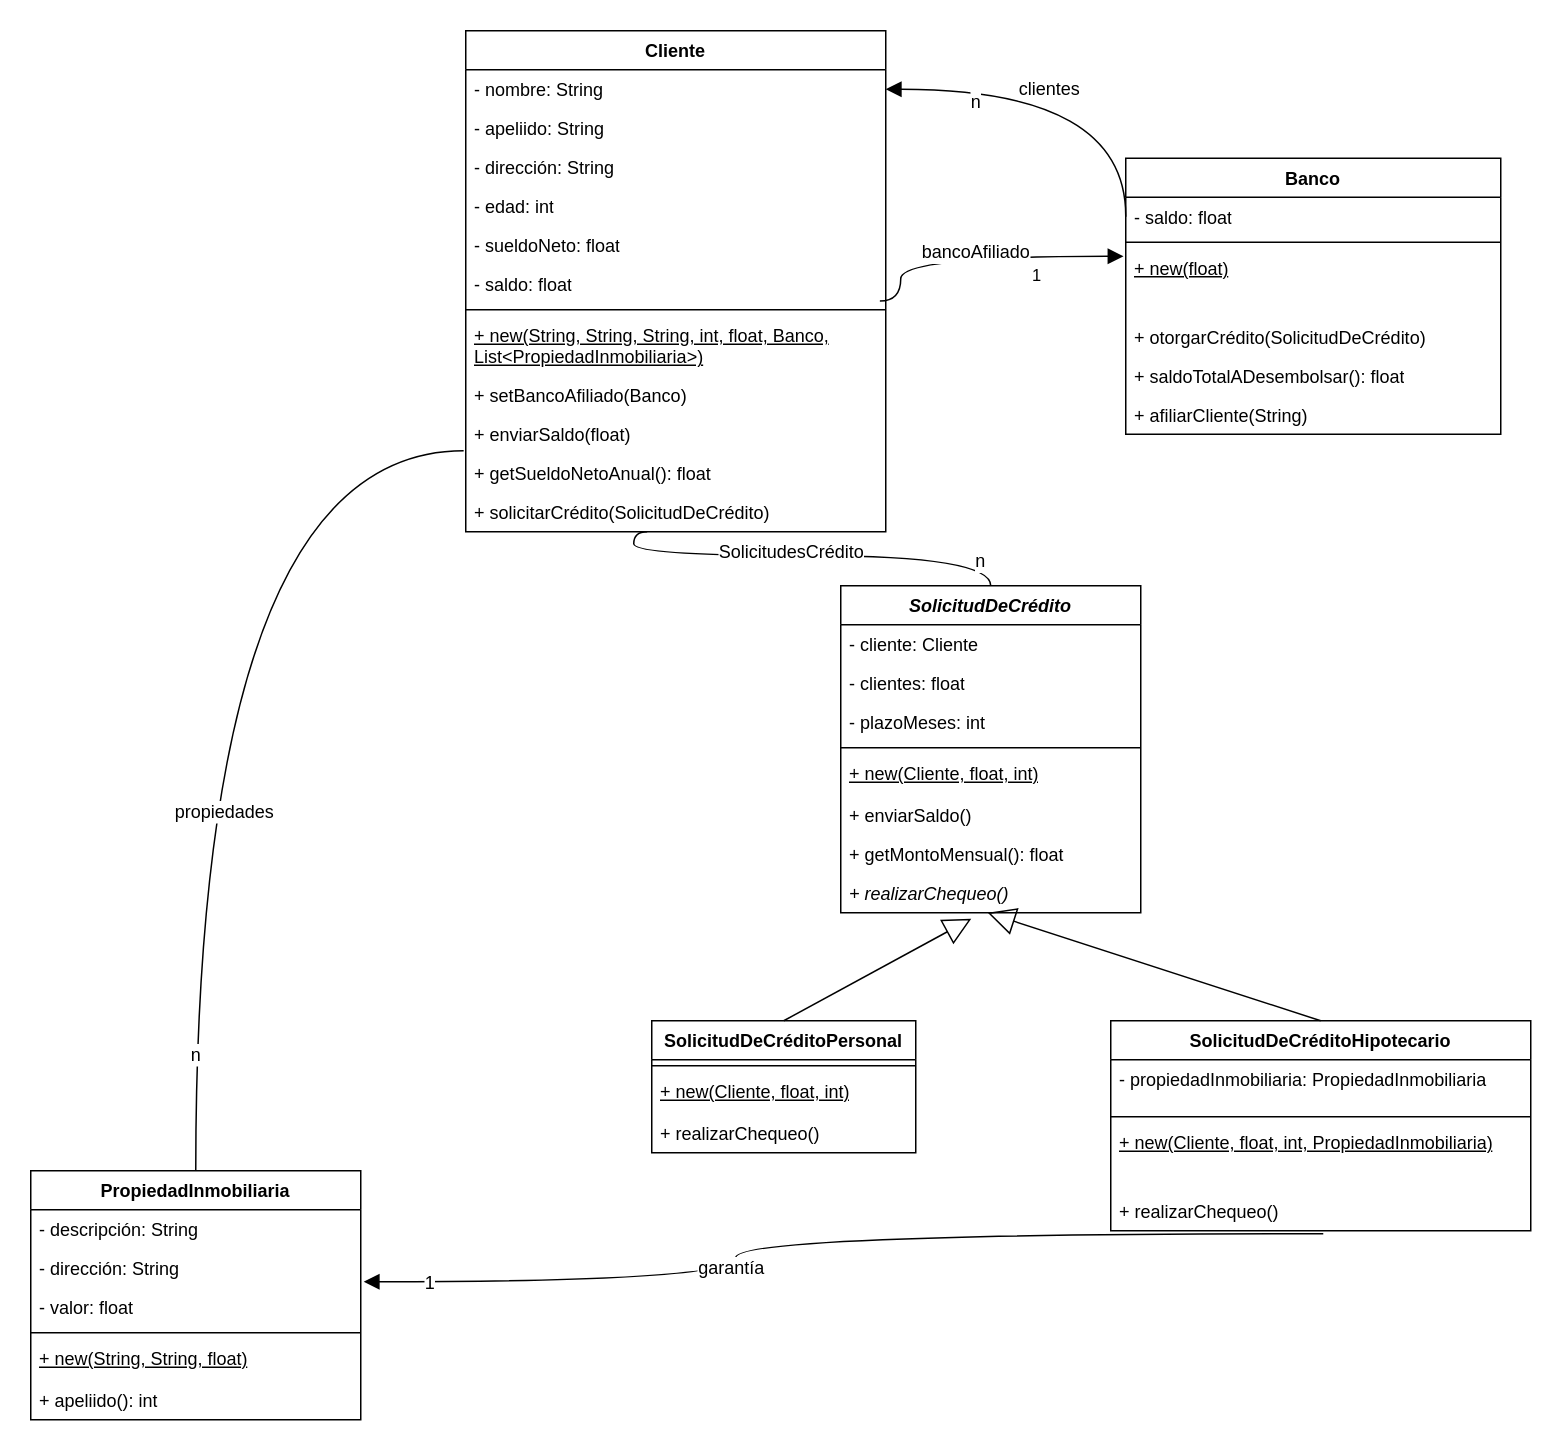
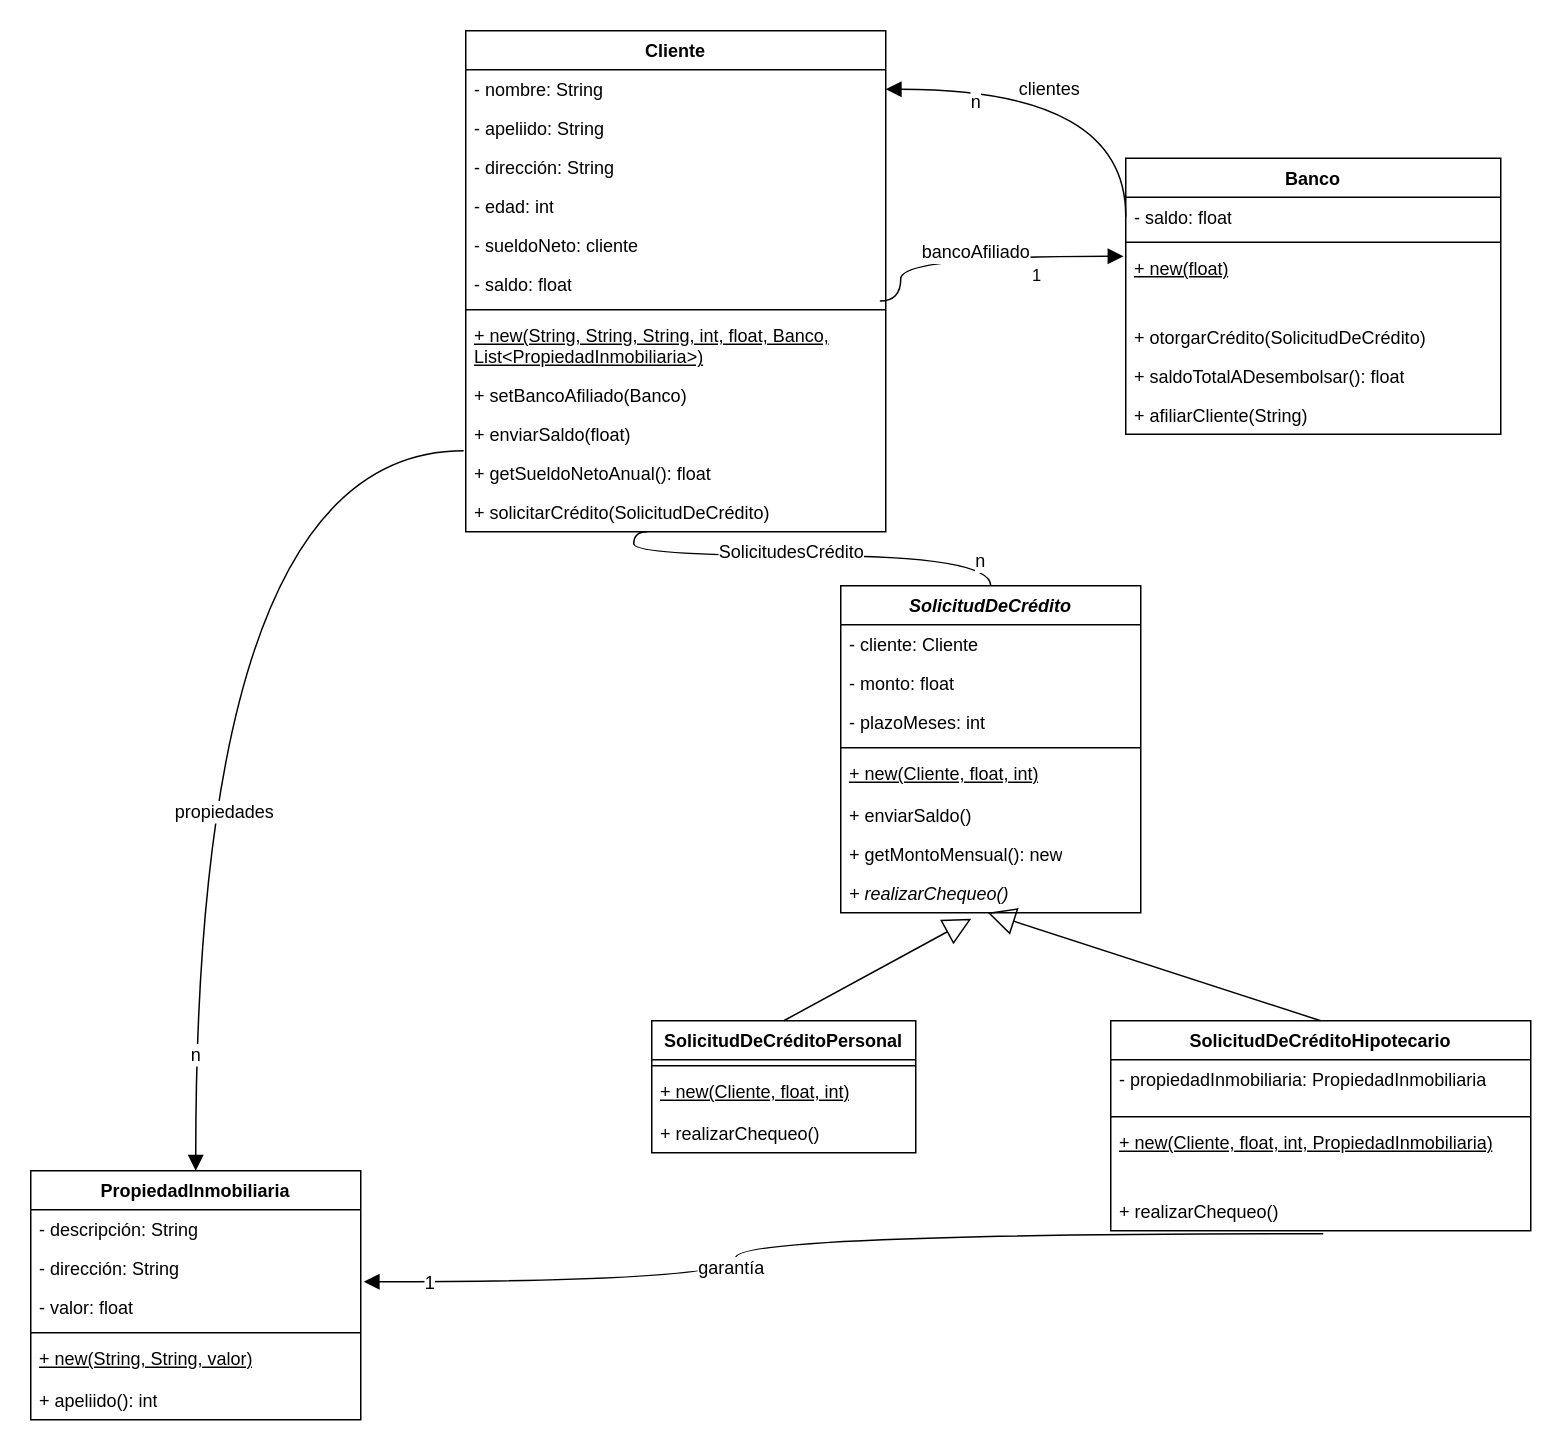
(559, 247) -> (567, 247)
(921, 685) -> (911, 685)
(969, 856) -> (961, 856)
(196, 1161) -> (196, 1154)
(162, 1360) -> (162, 1360)
